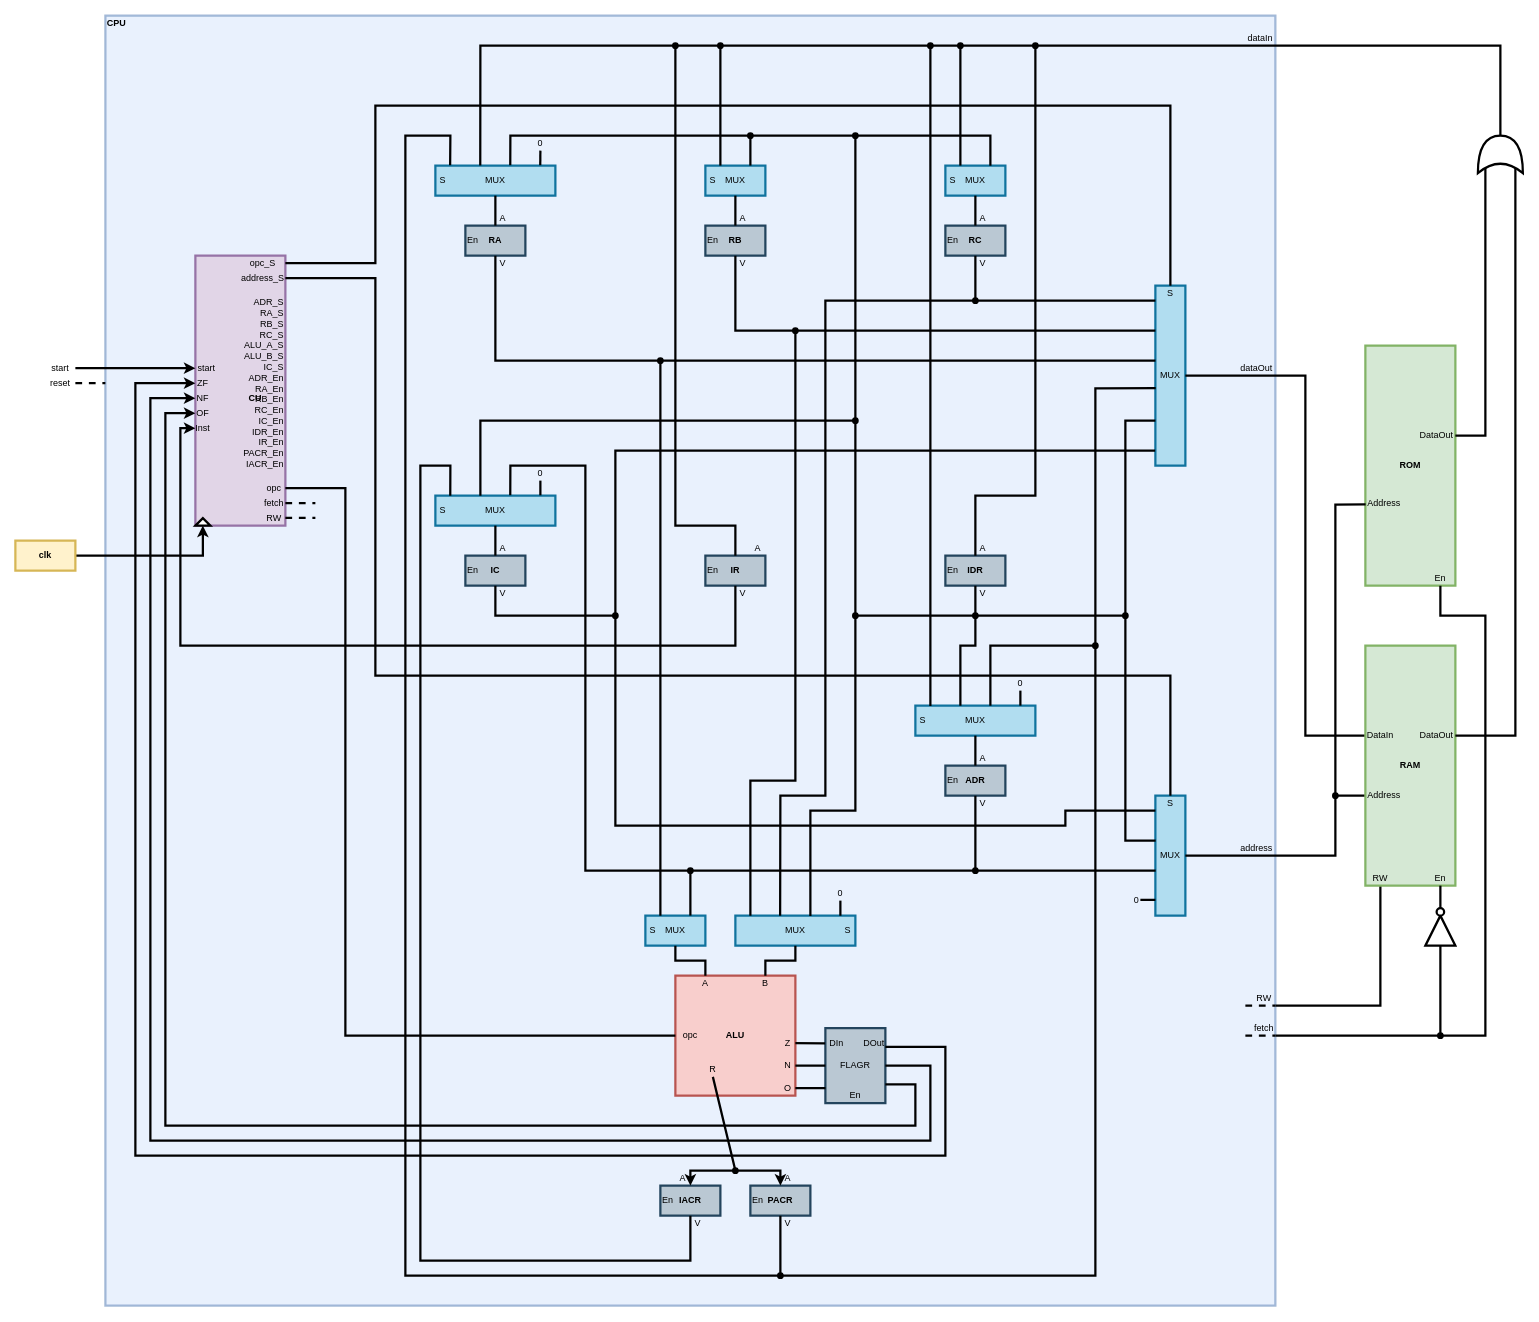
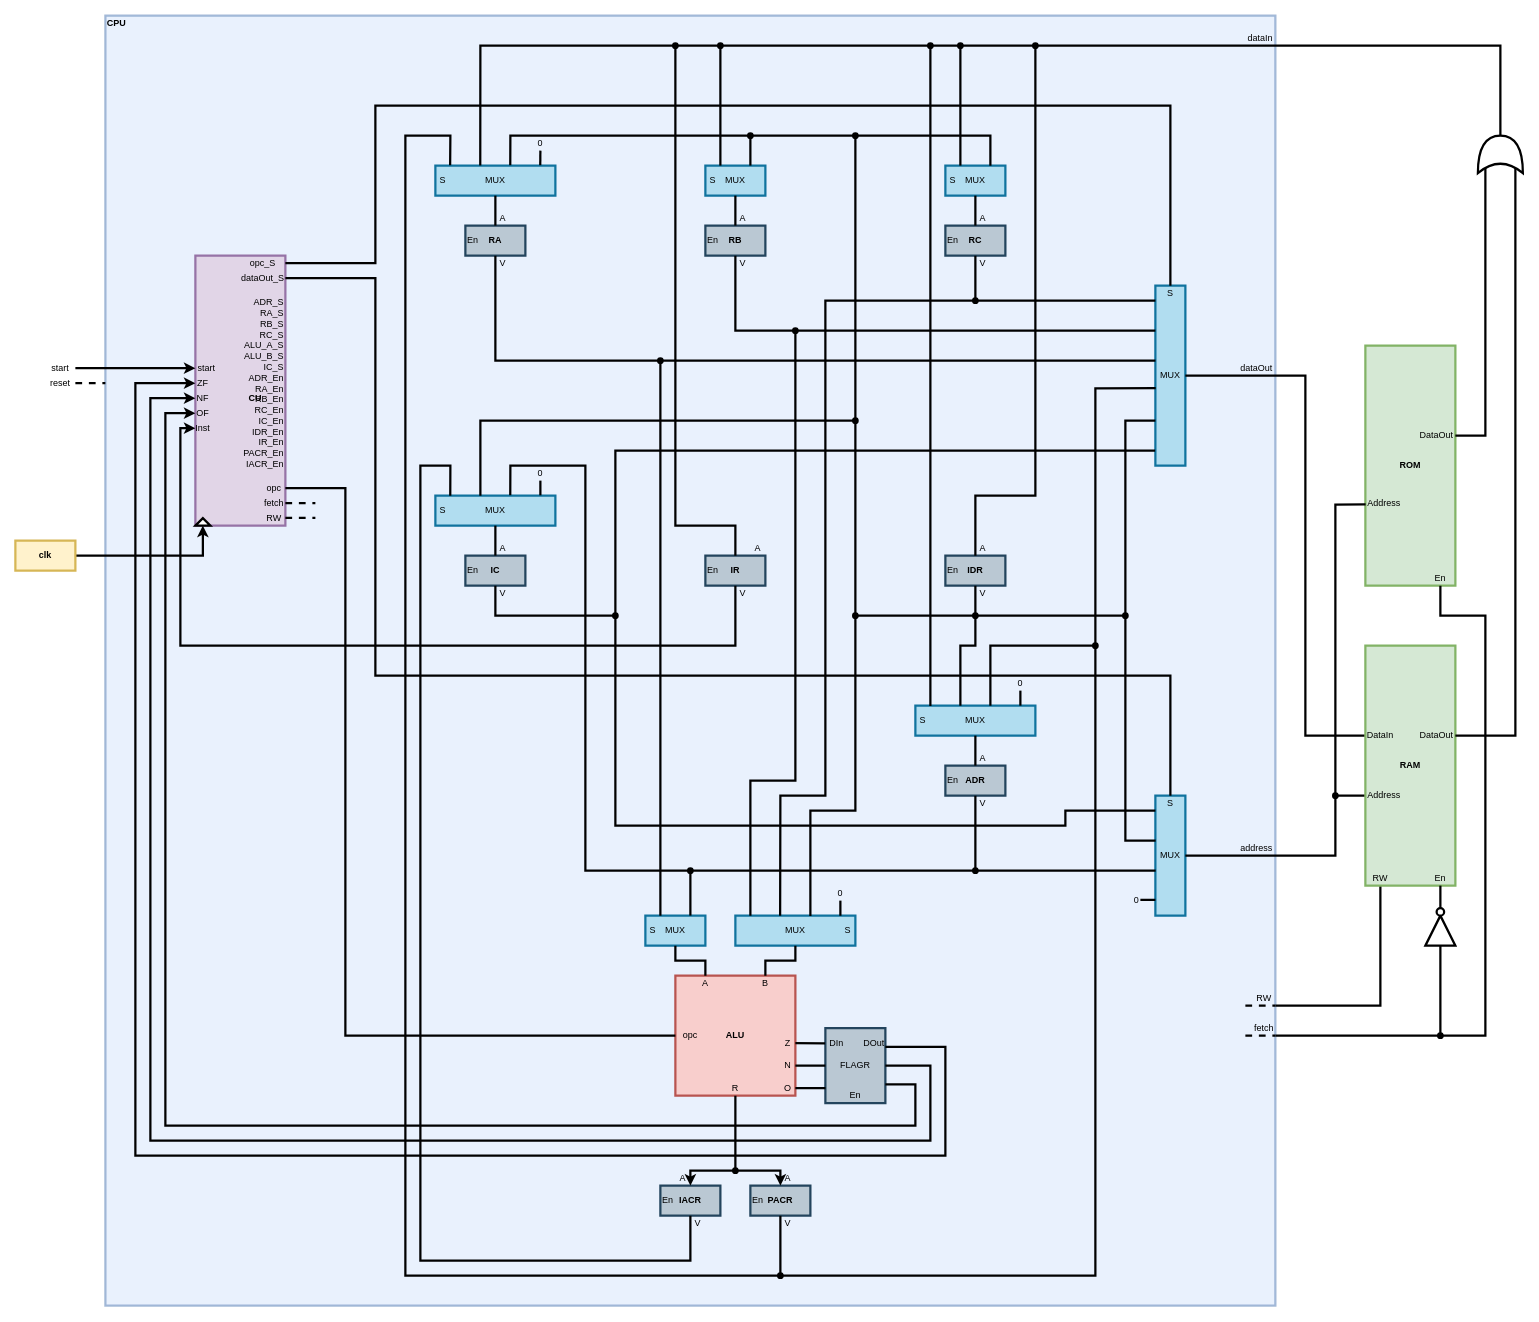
(263, 278) -> (263, 278)
(713, 1069) -> (735, 1088)
